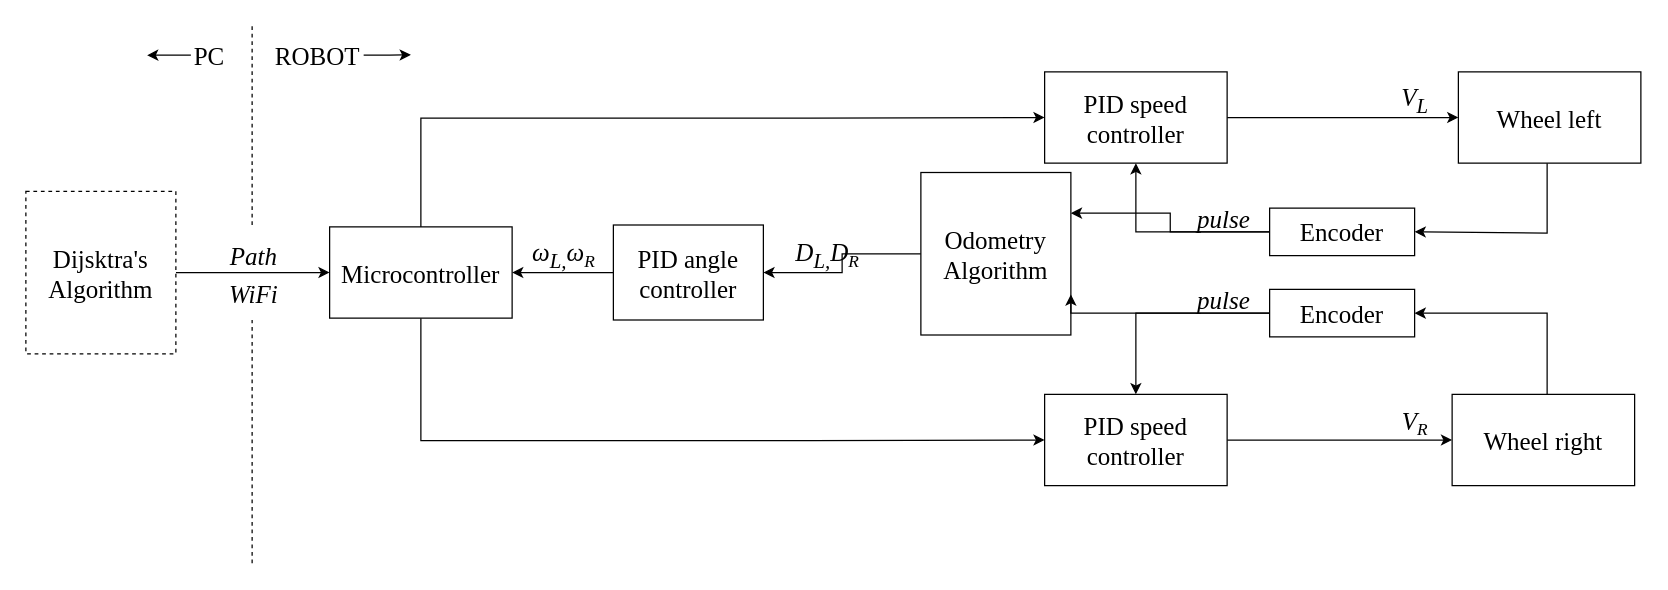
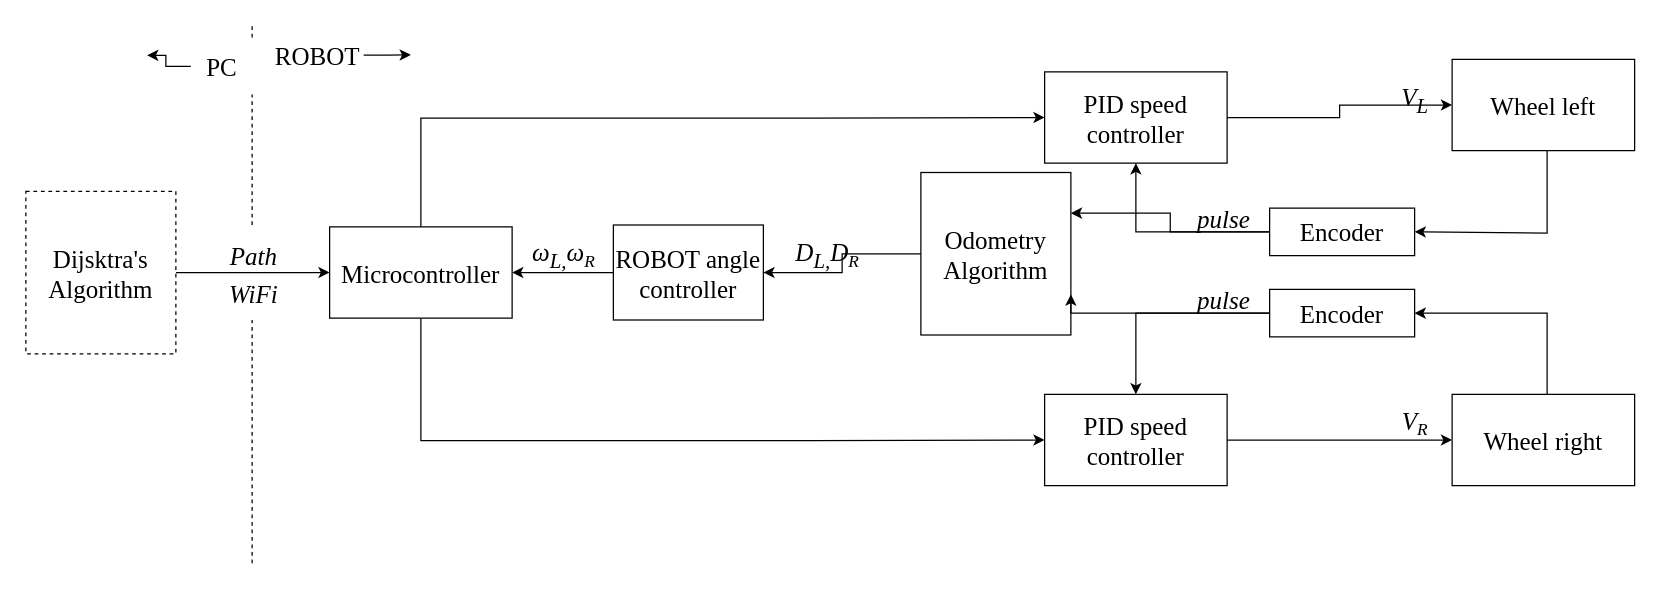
(209, 55) -> (222, 66)
(1549, 118) -> (1543, 105)
(688, 273) -> (688, 273)
